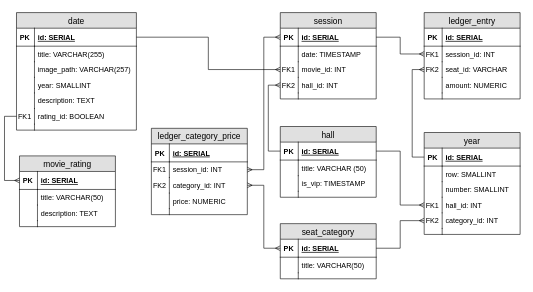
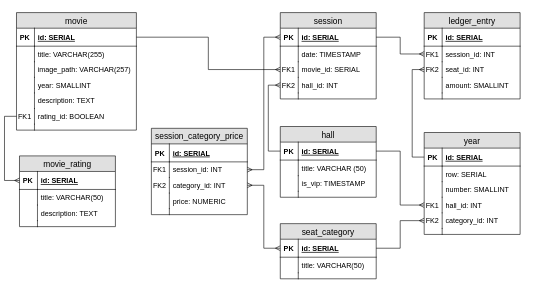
(76, 21) -> (76, 21)
(324, 70) -> (330, 70)
(475, 70) -> (467, 70)
(474, 85) -> (476, 85)
(199, 136) -> (199, 136)
(470, 174) -> (466, 174)
